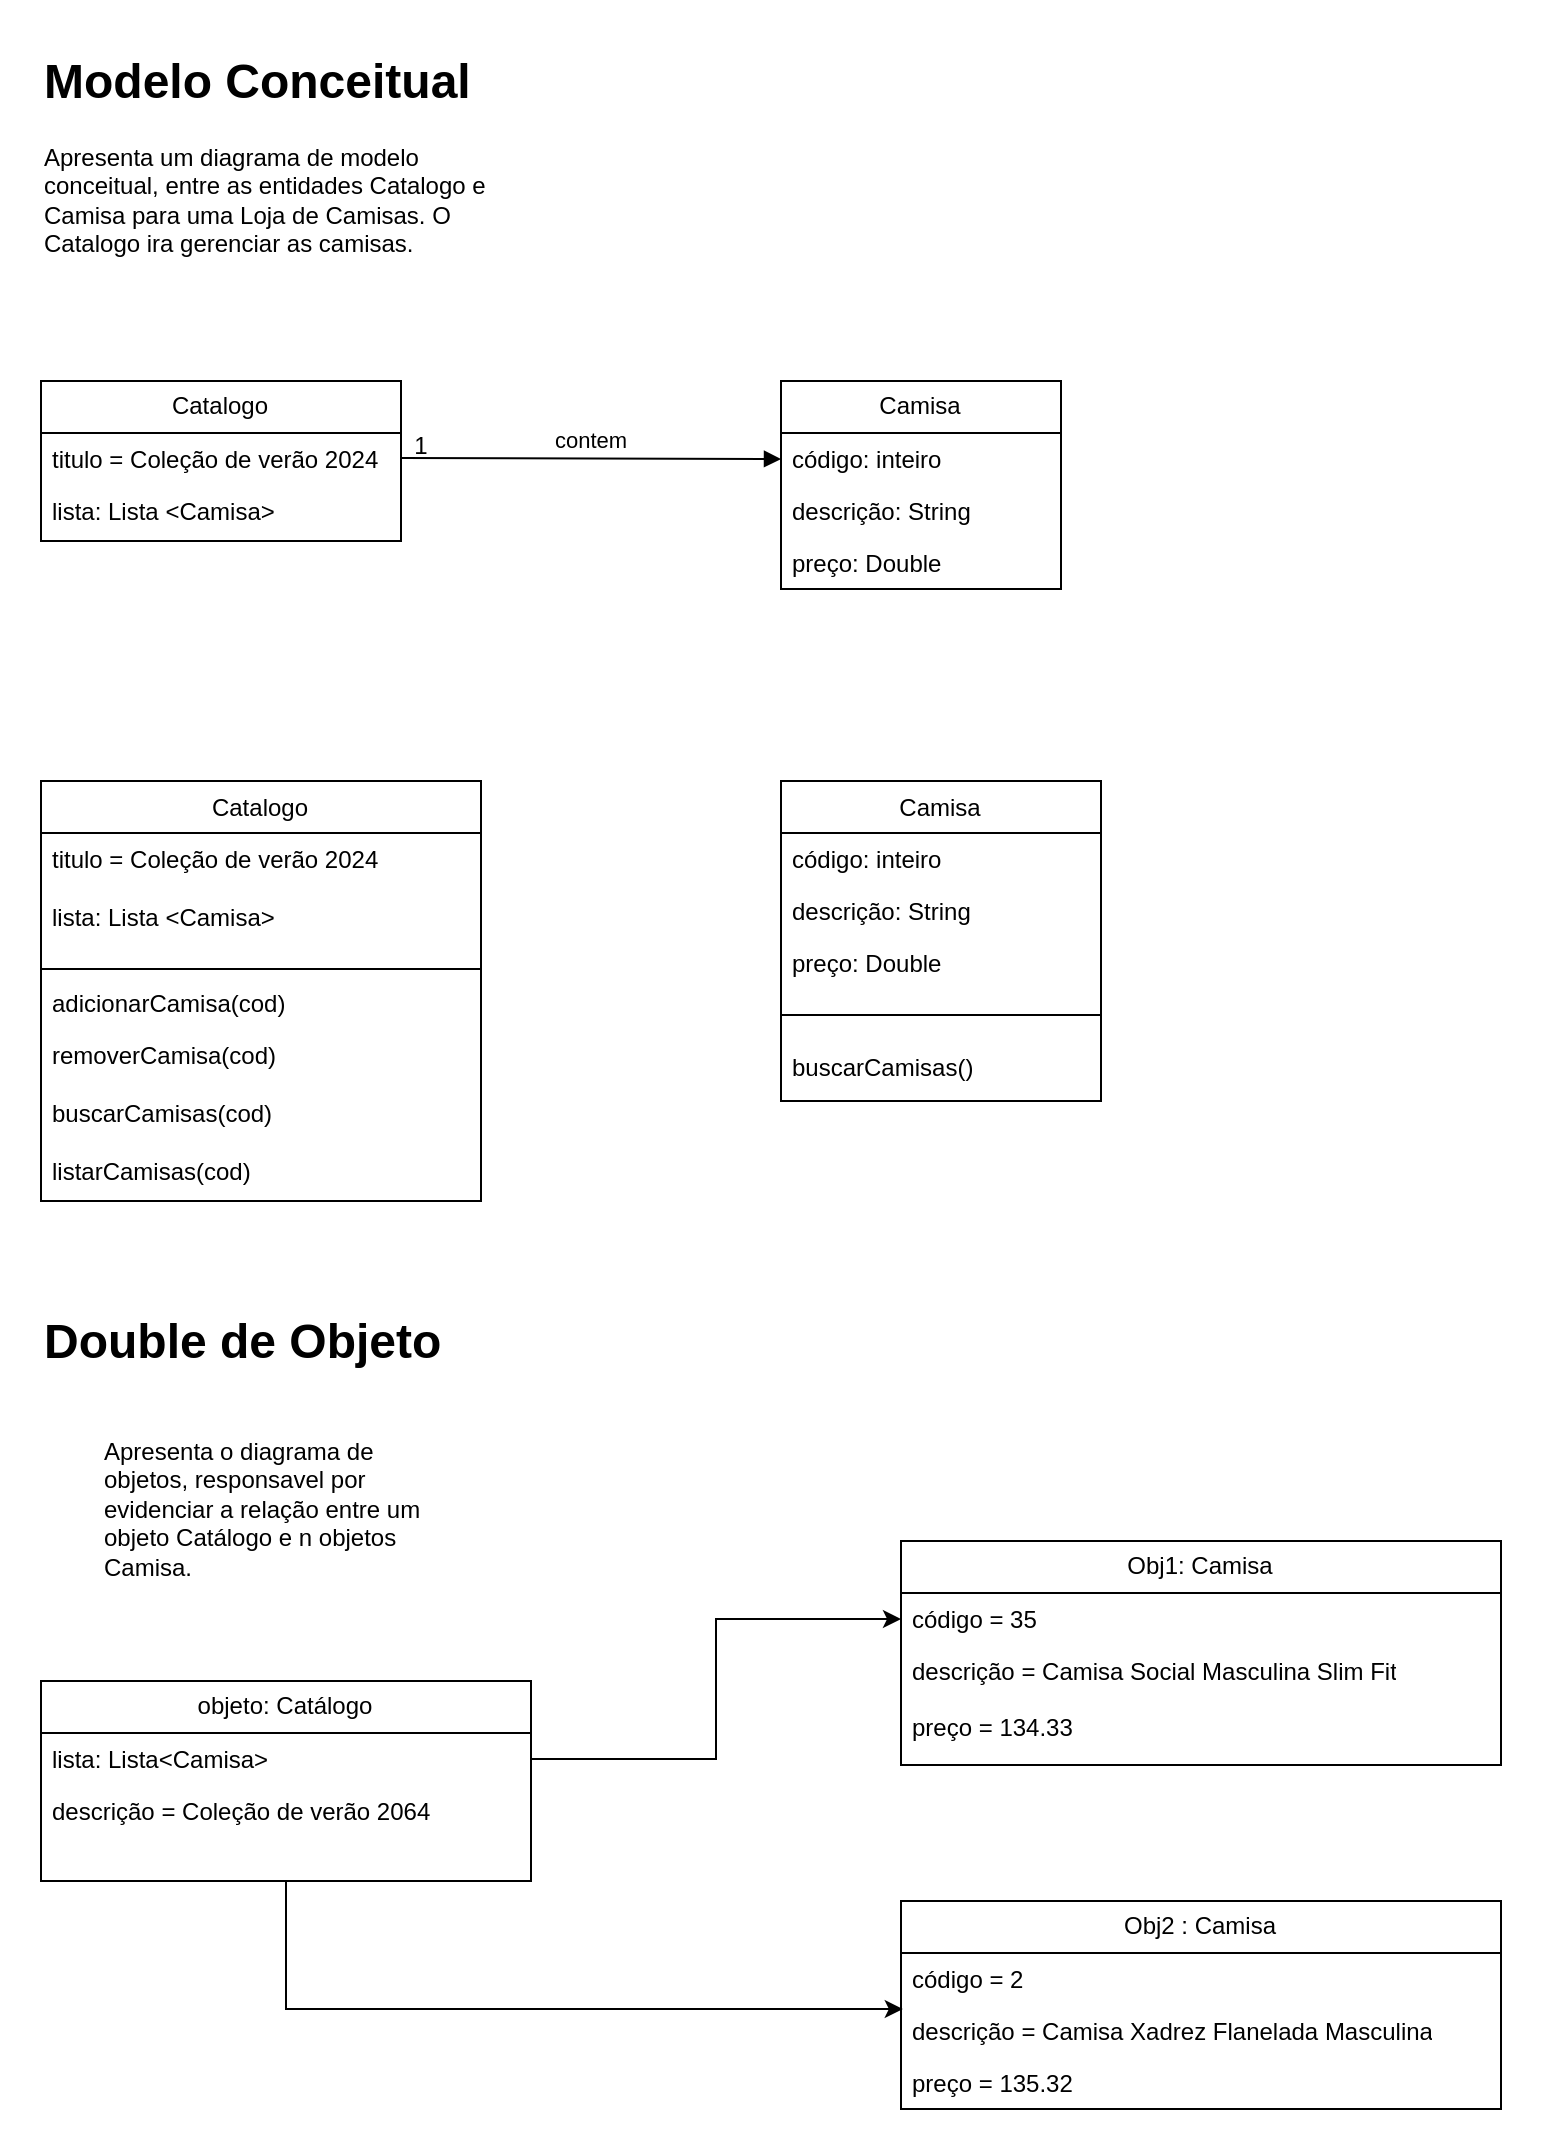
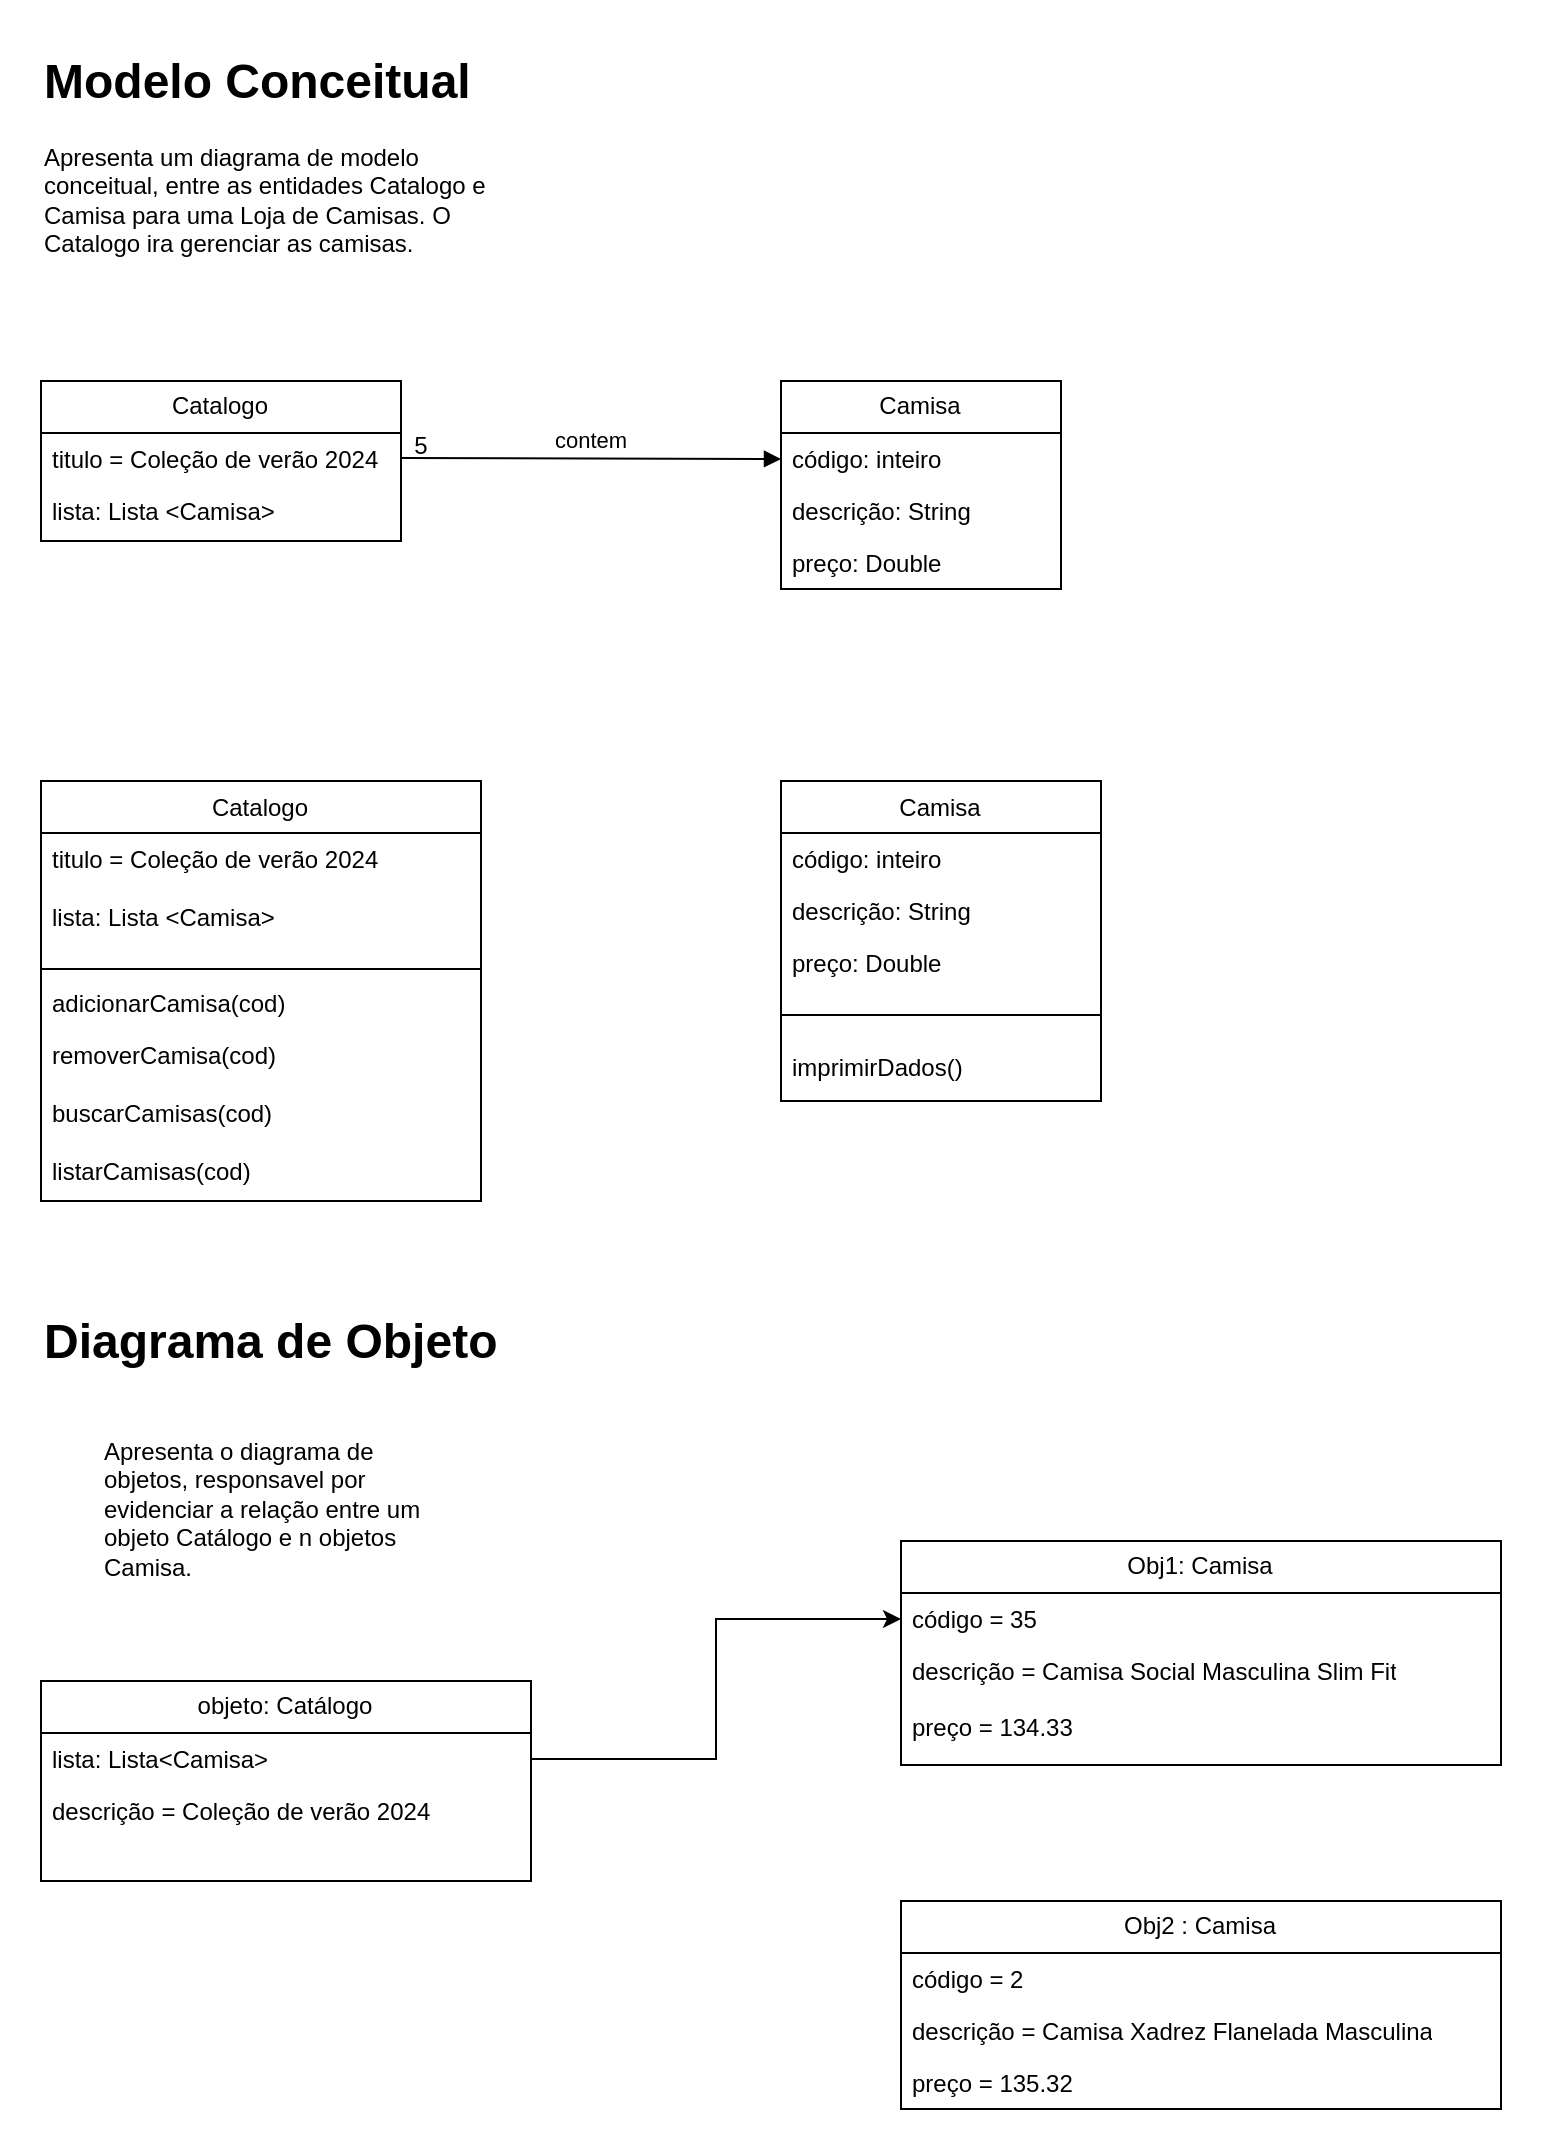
(422, 447) -> (422, 447)
(891, 1069) -> (884, 1069)
(143, 1329) -> (157, 1329)
(253, 1813) -> (253, 1813)
(524, 2009) -> none
